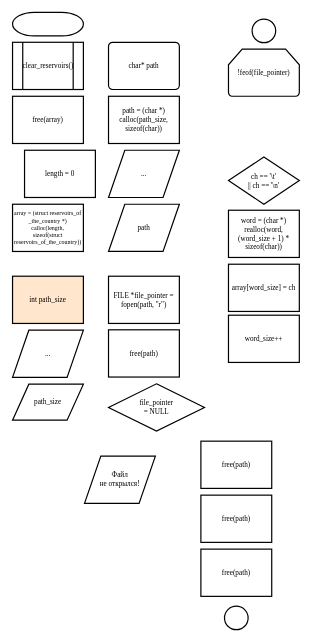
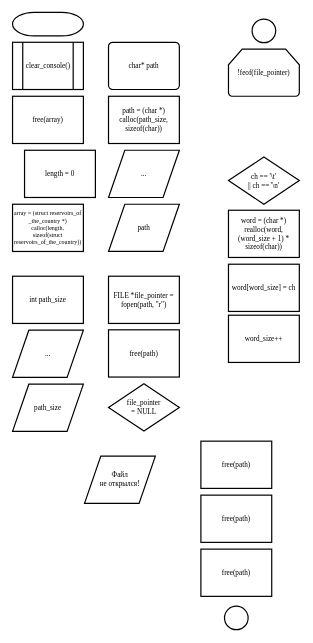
(48, 66) -> (48, 66)
(264, 288) -> (264, 288)
(48, 300) -> (48, 300)
(48, 402) -> (48, 408)
(156, 408) -> (144, 408)
